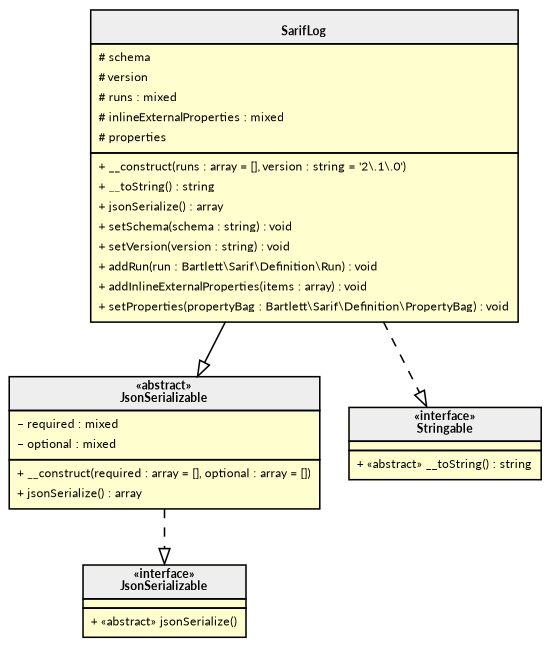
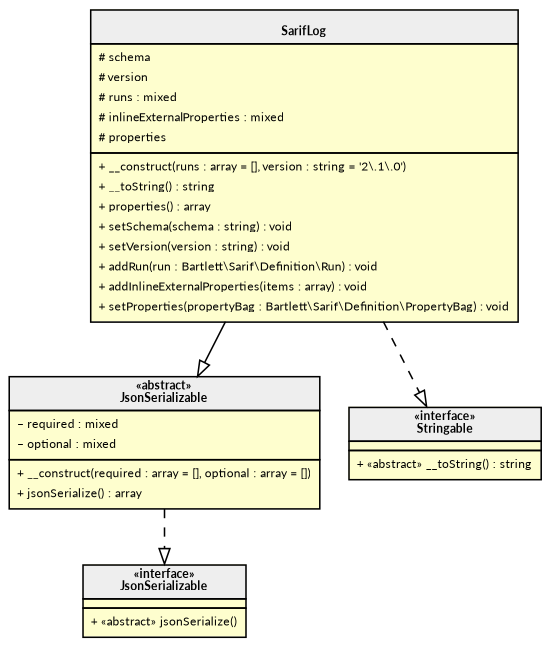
(161, 207) -> (155, 207)
